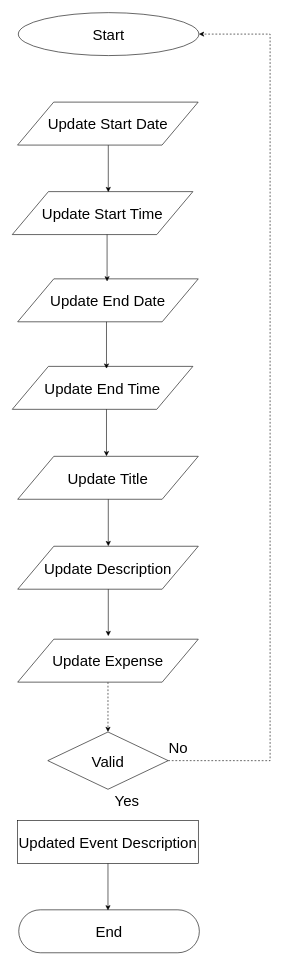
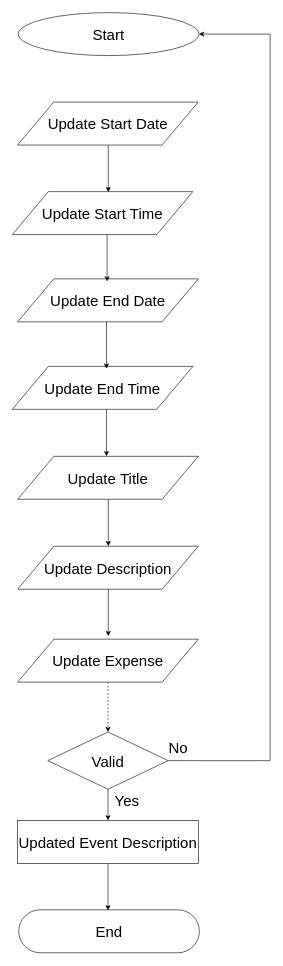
(270, 415) -> (270, 415)
none -> (108, 815)
